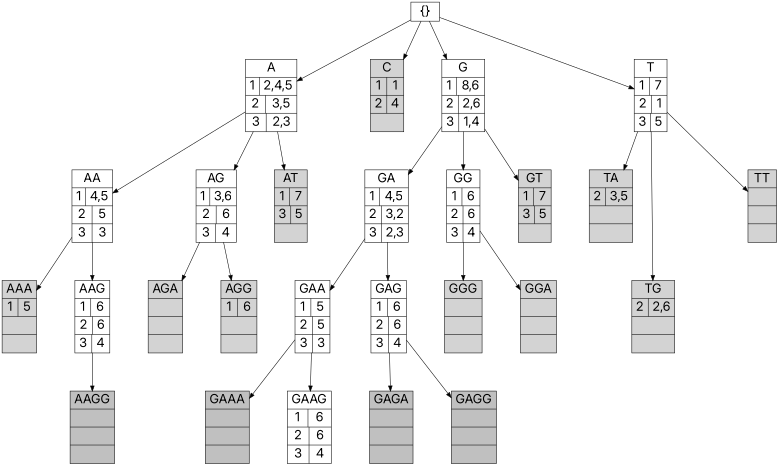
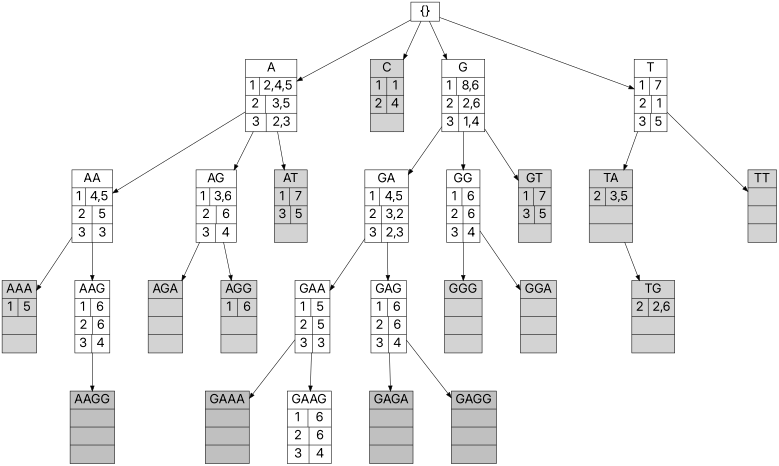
(652, 203) -> (631, 259)
